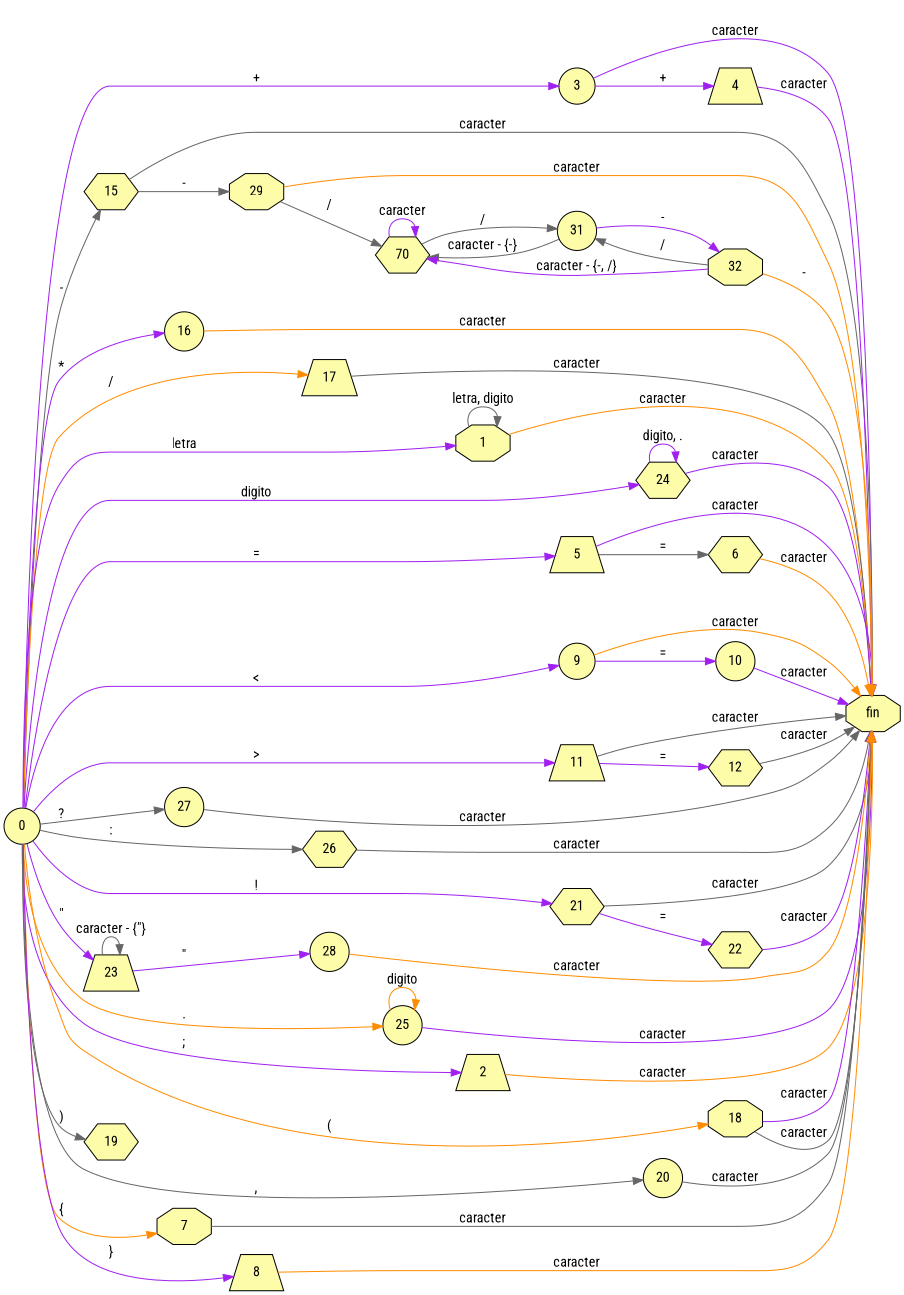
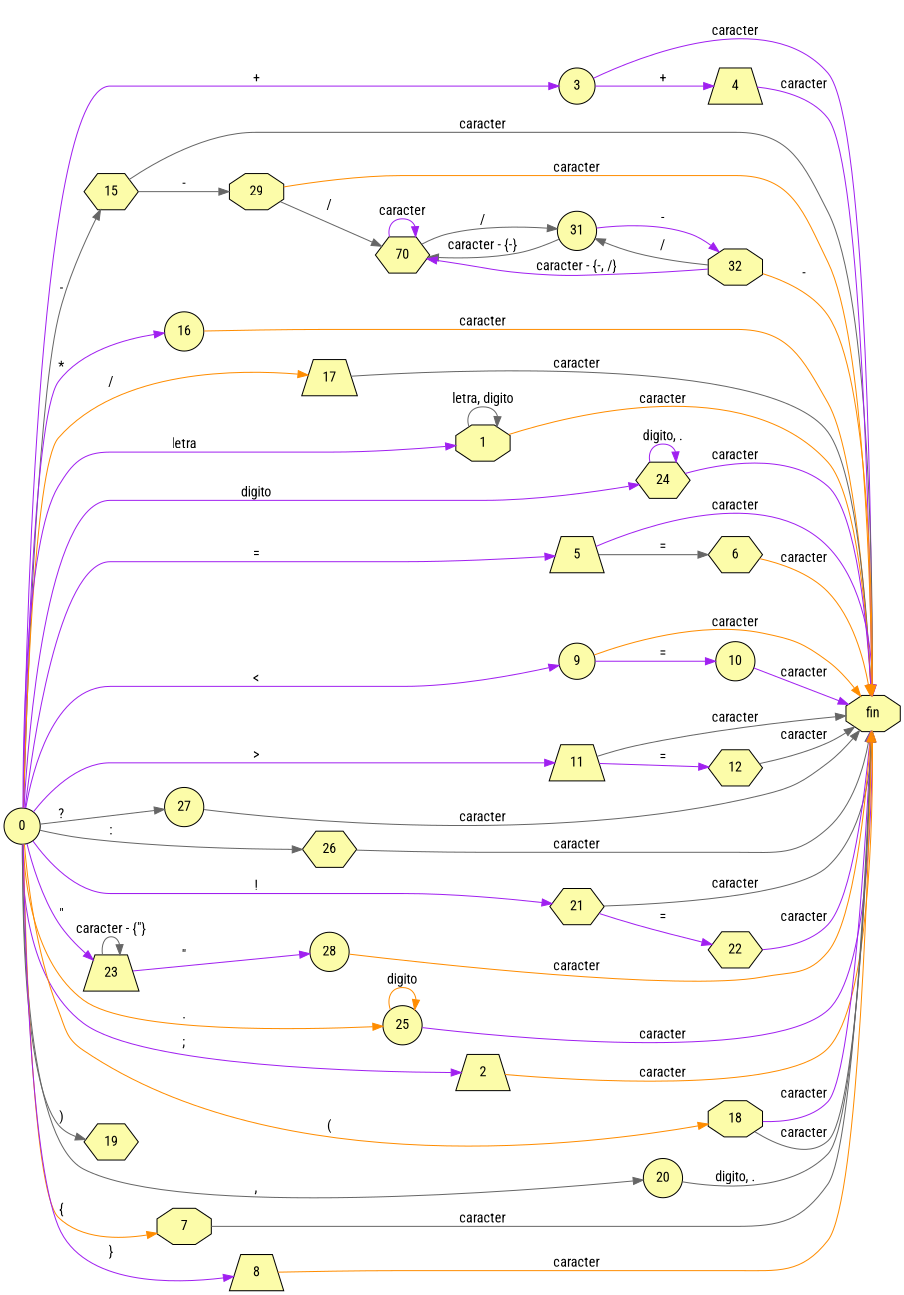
(735, 1178) -> (735, 1178)
